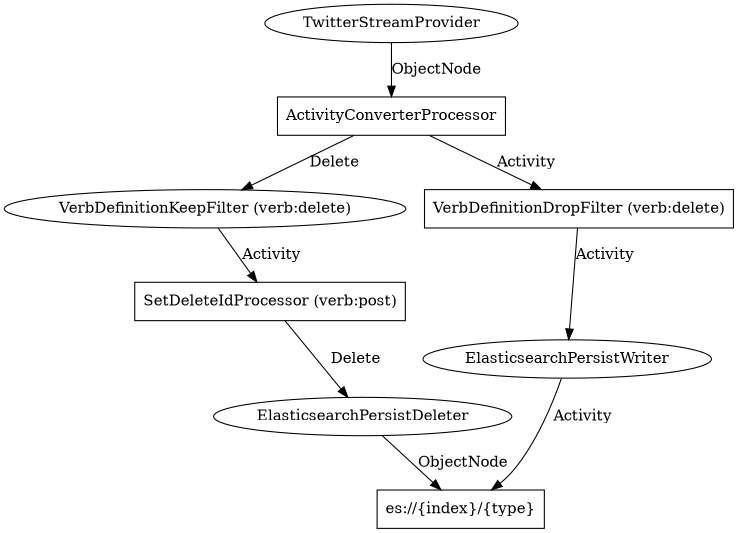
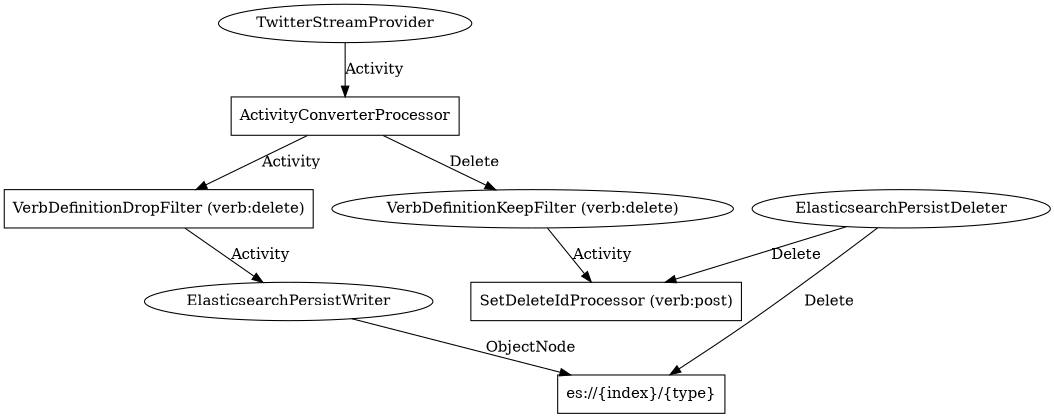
(437, 70) -> (374, 70)
(313, 355) -> (761, 253)
(583, 417) -> (531, 348)
(463, 463) -> (829, 301)
